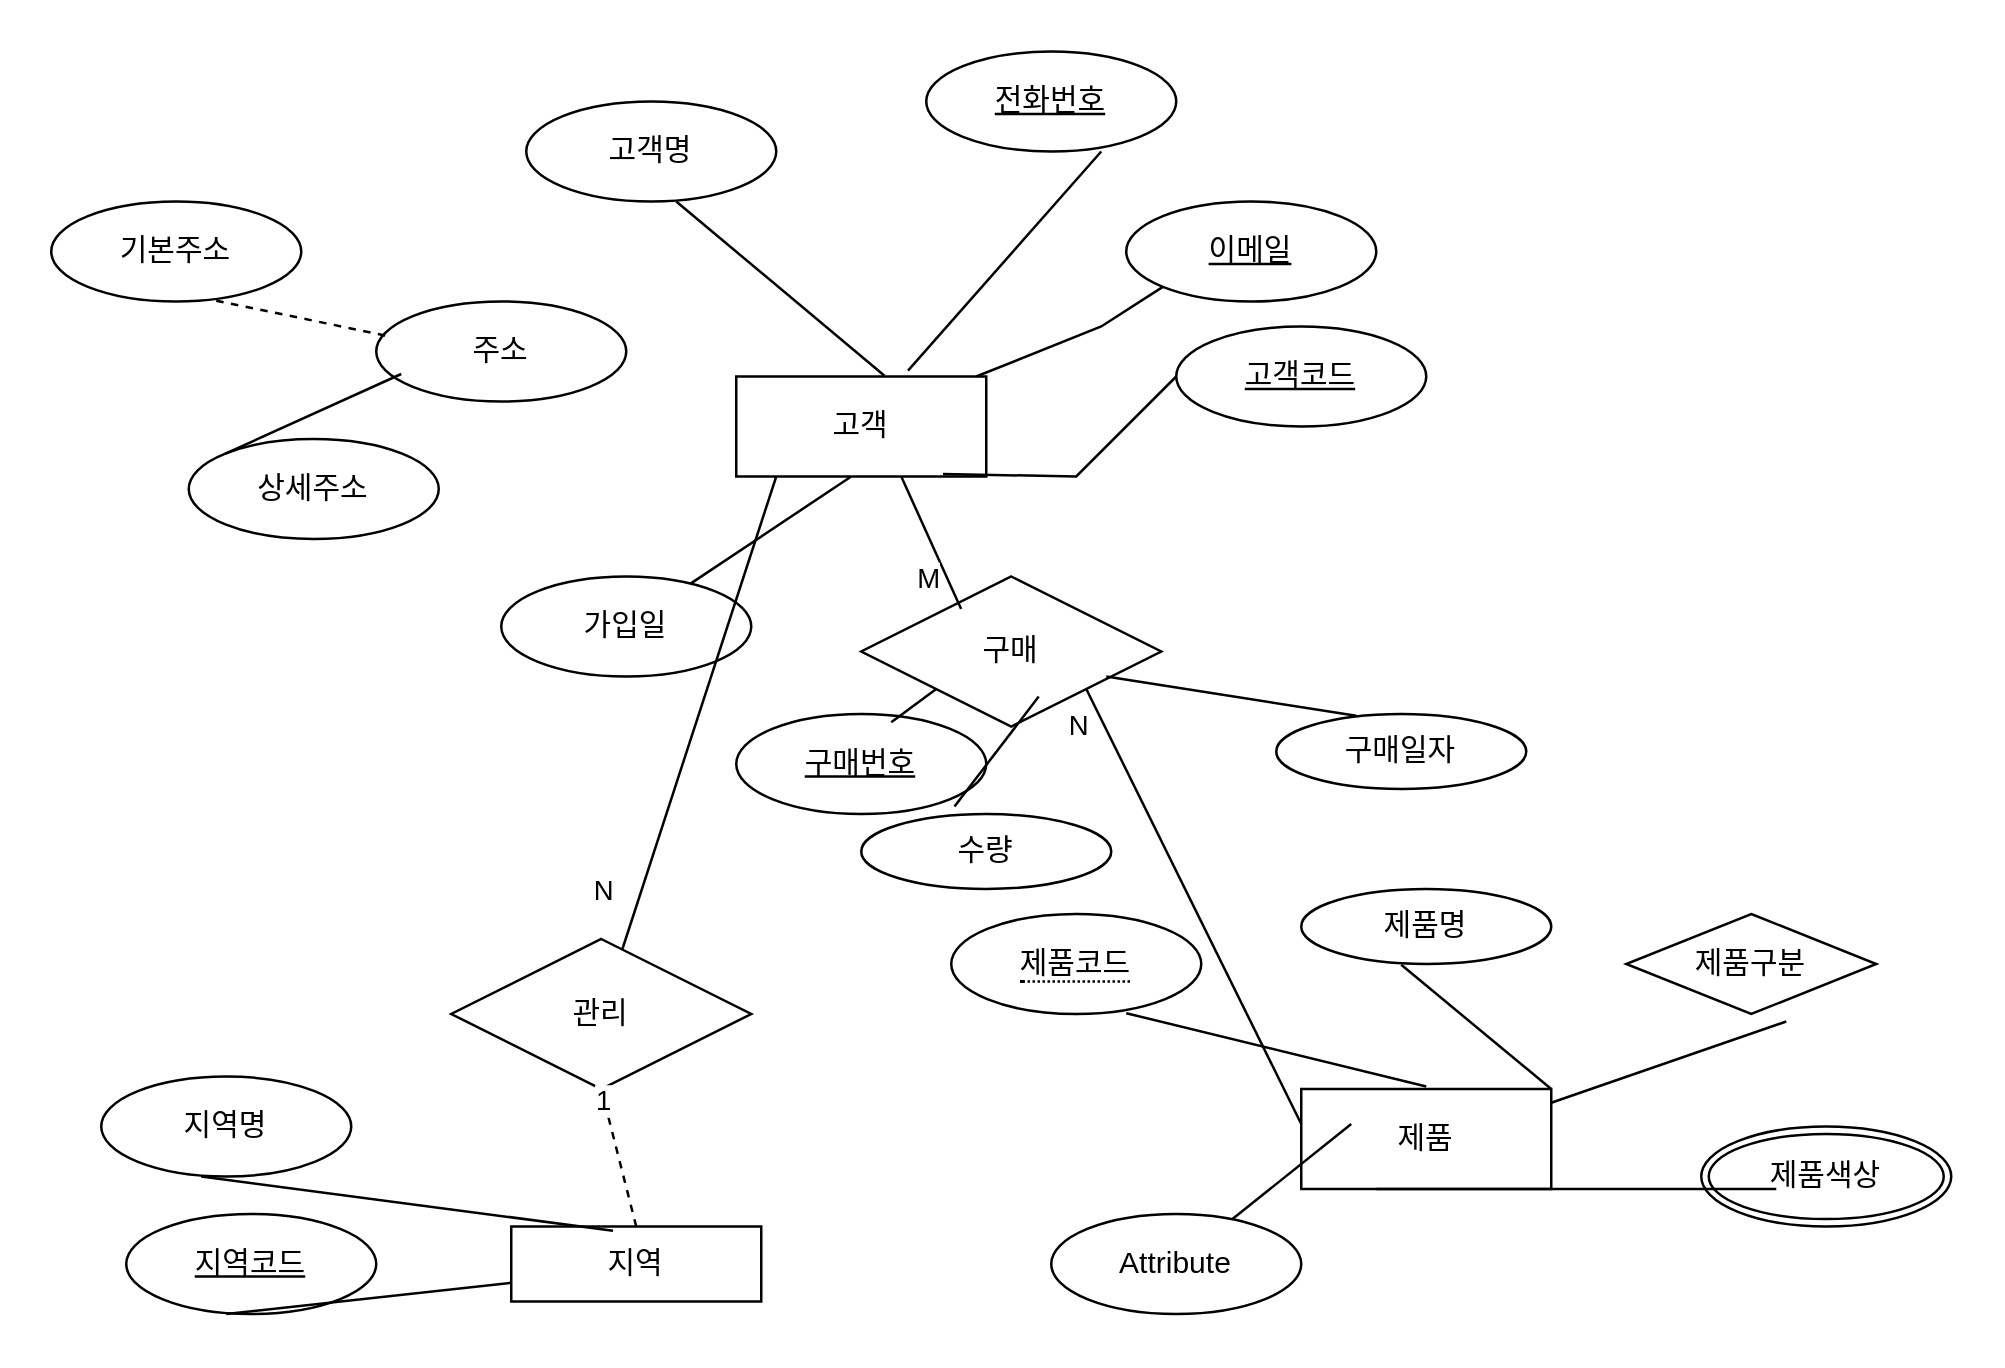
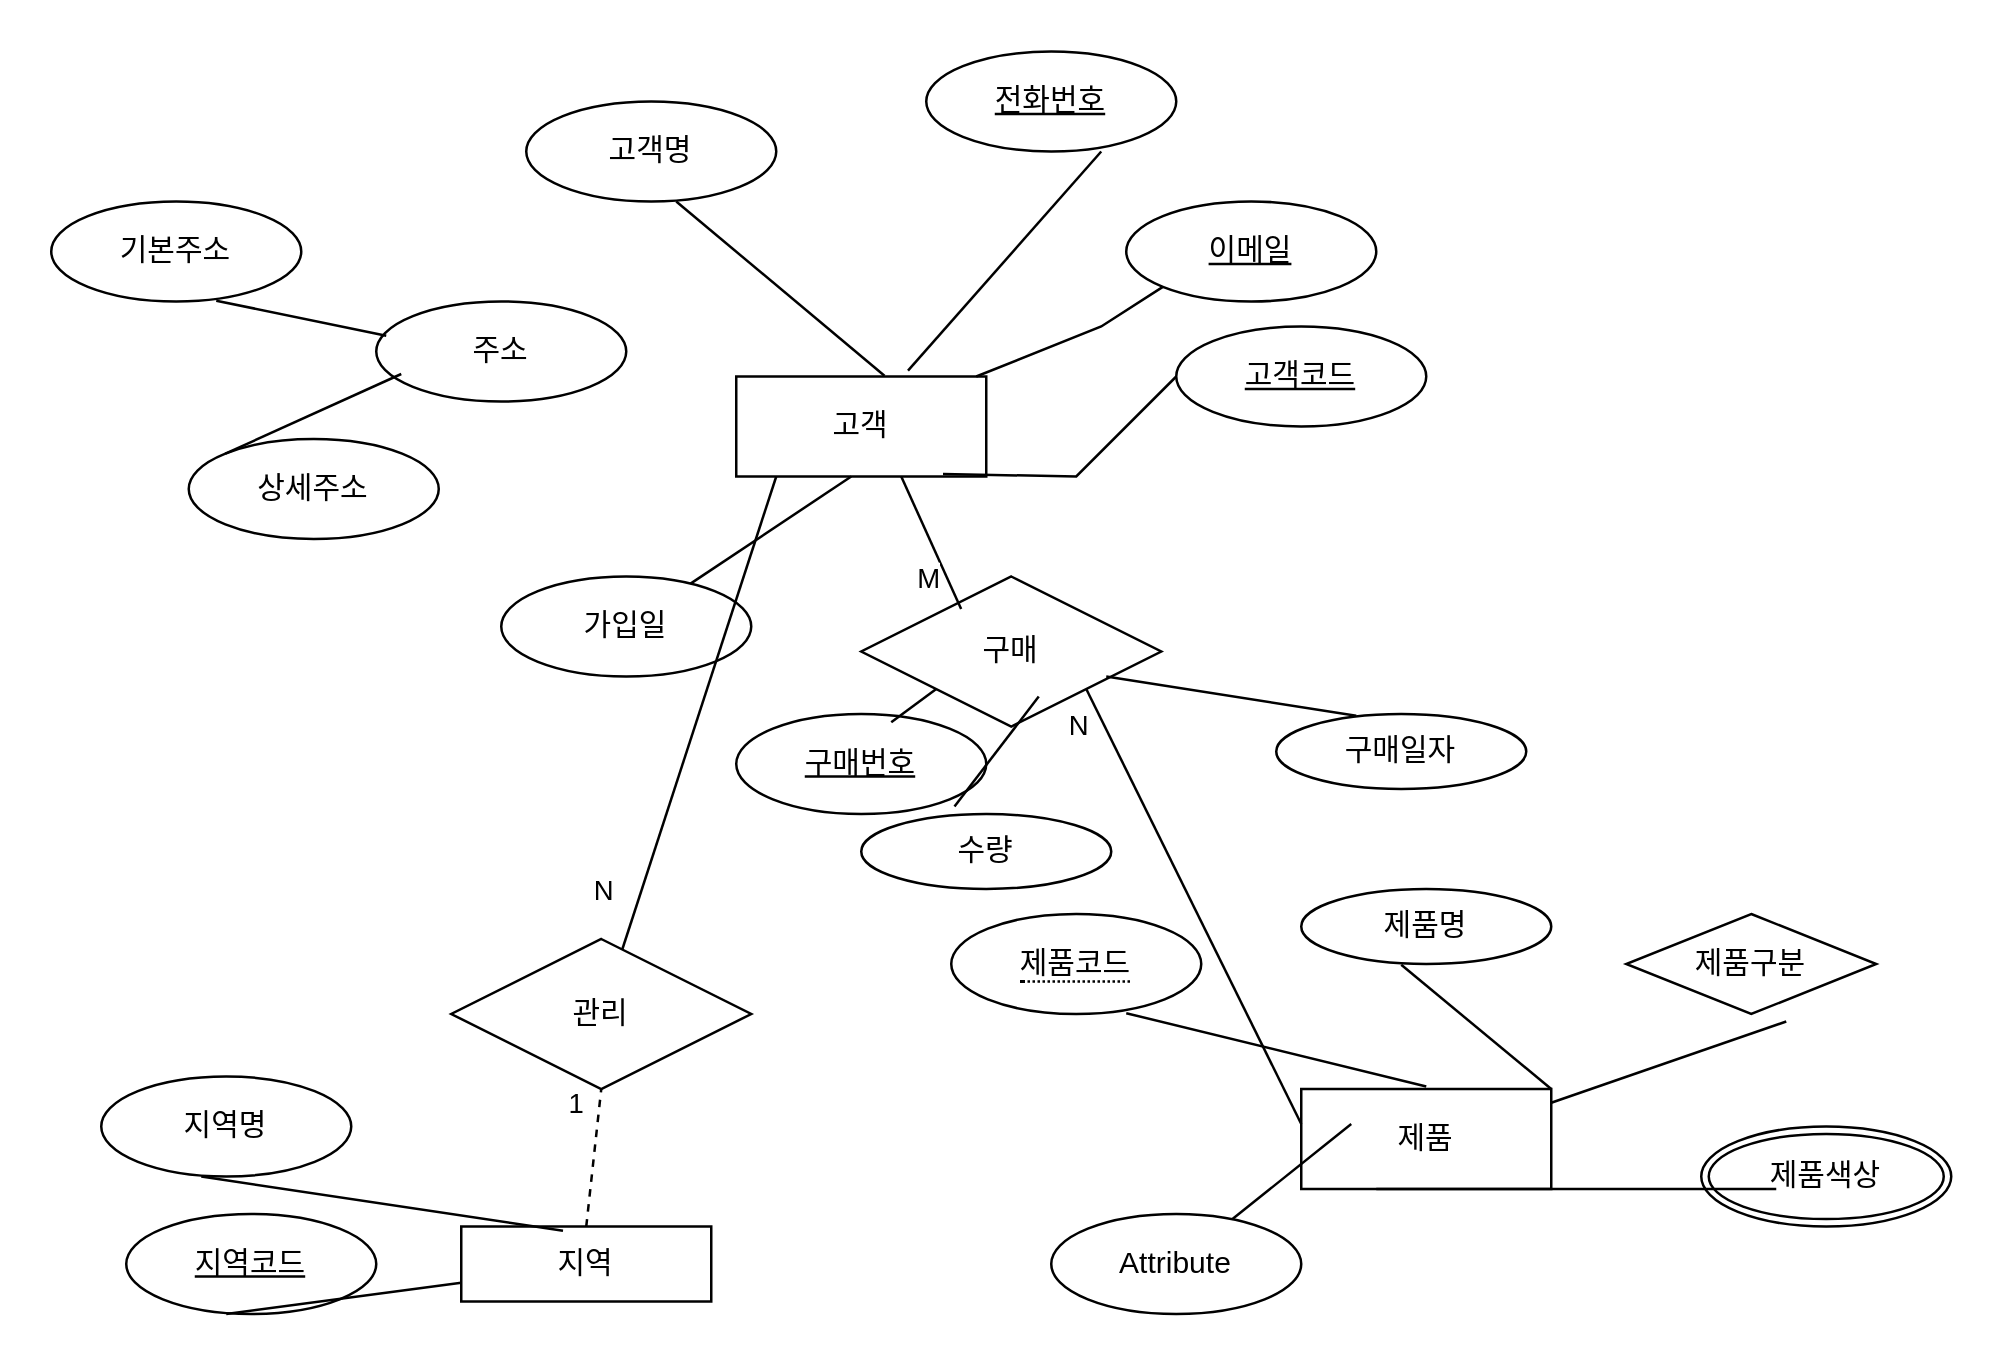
(304, 318) -> (304, 318)
(636, 1264) -> (586, 1264)
